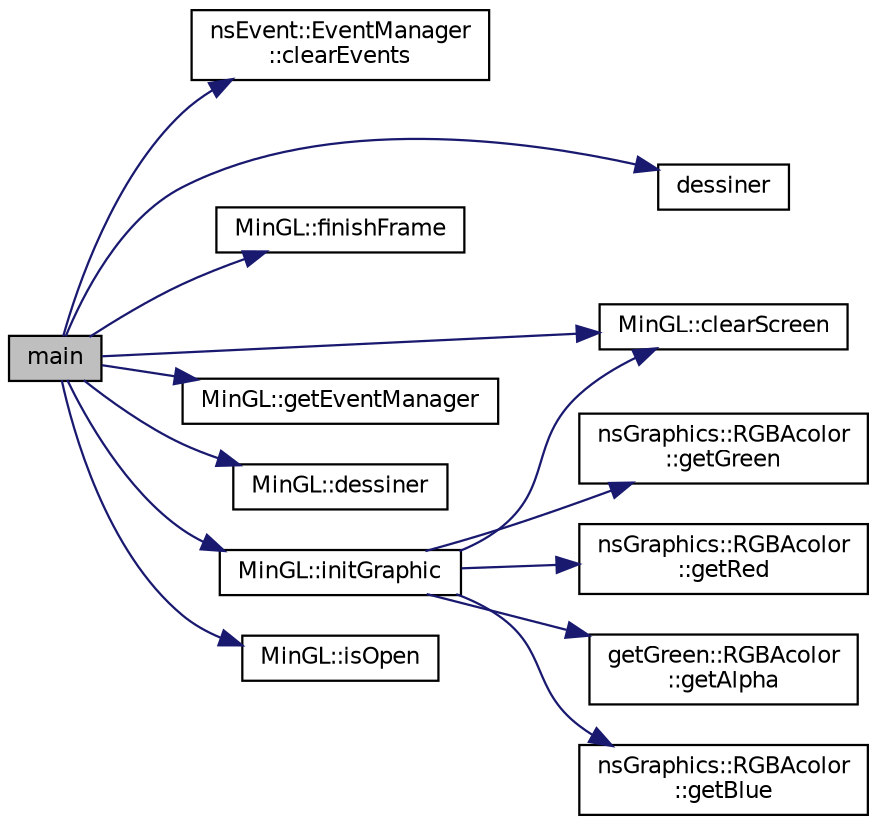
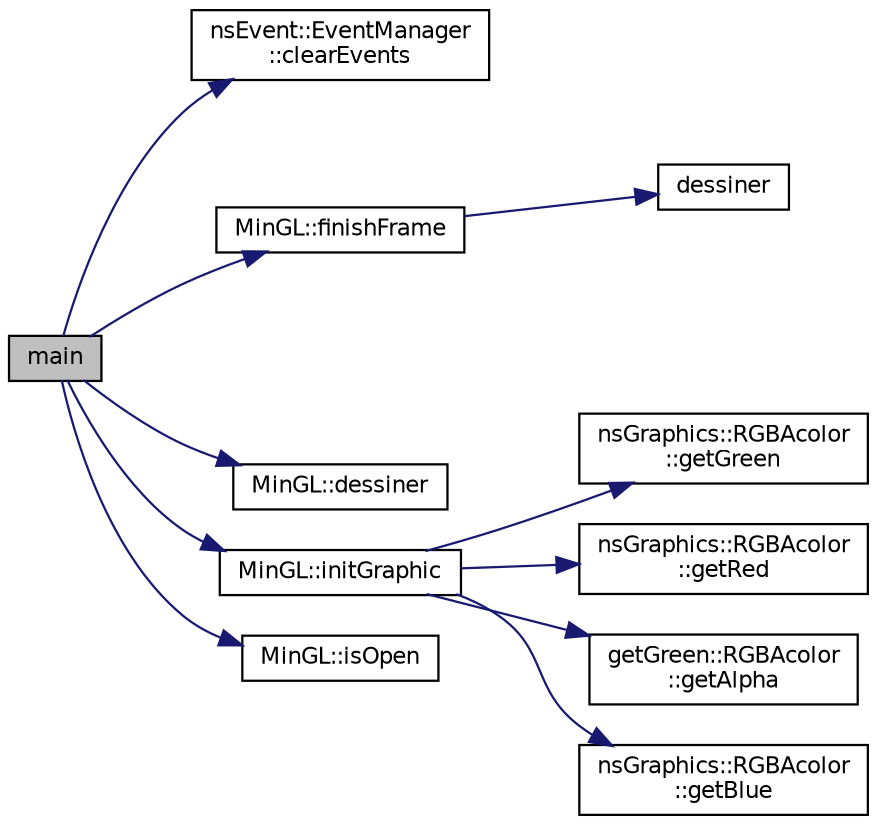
(310, 148) -> (550, 206)
(724, 327) -> none
(340, 401) -> none
